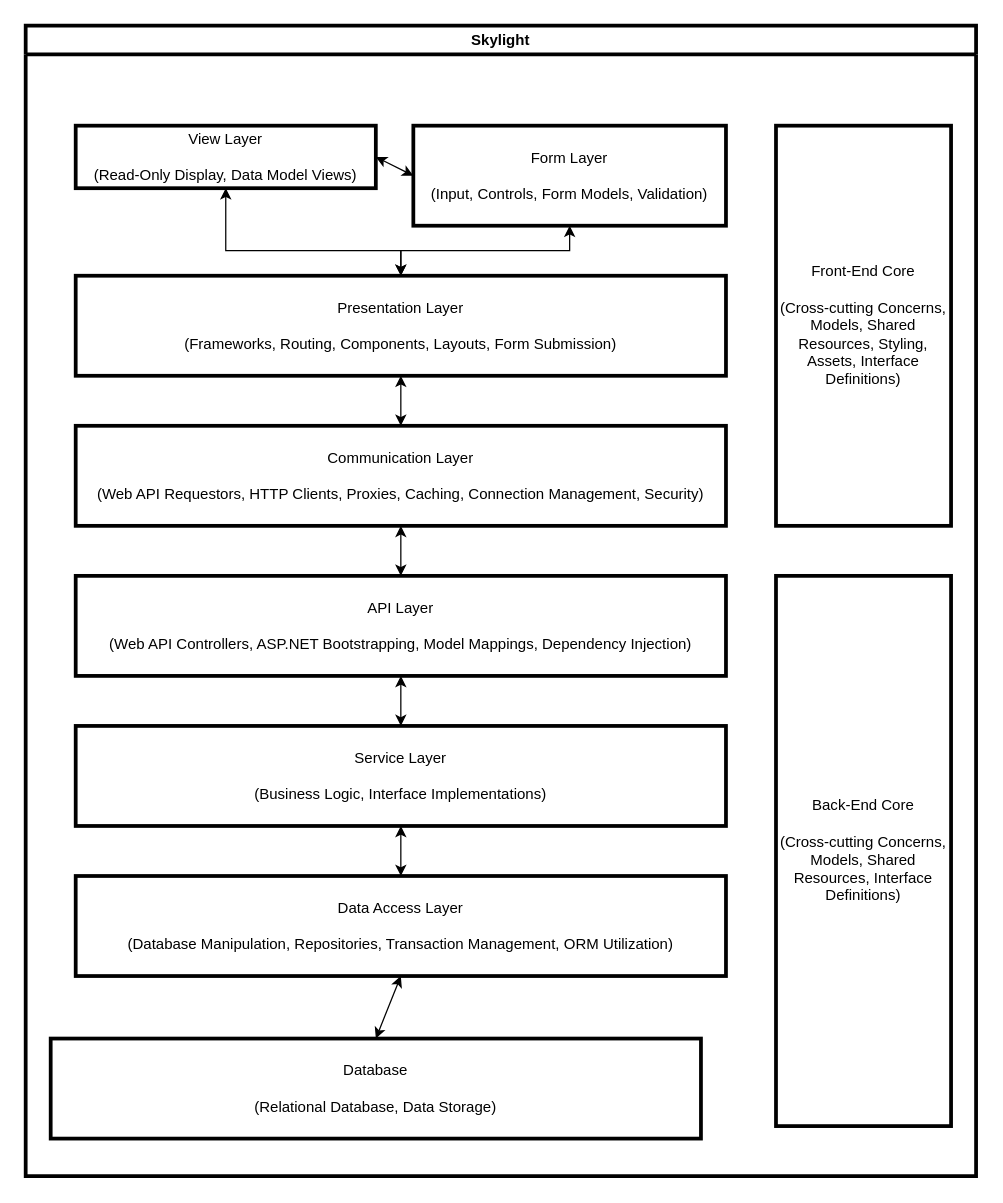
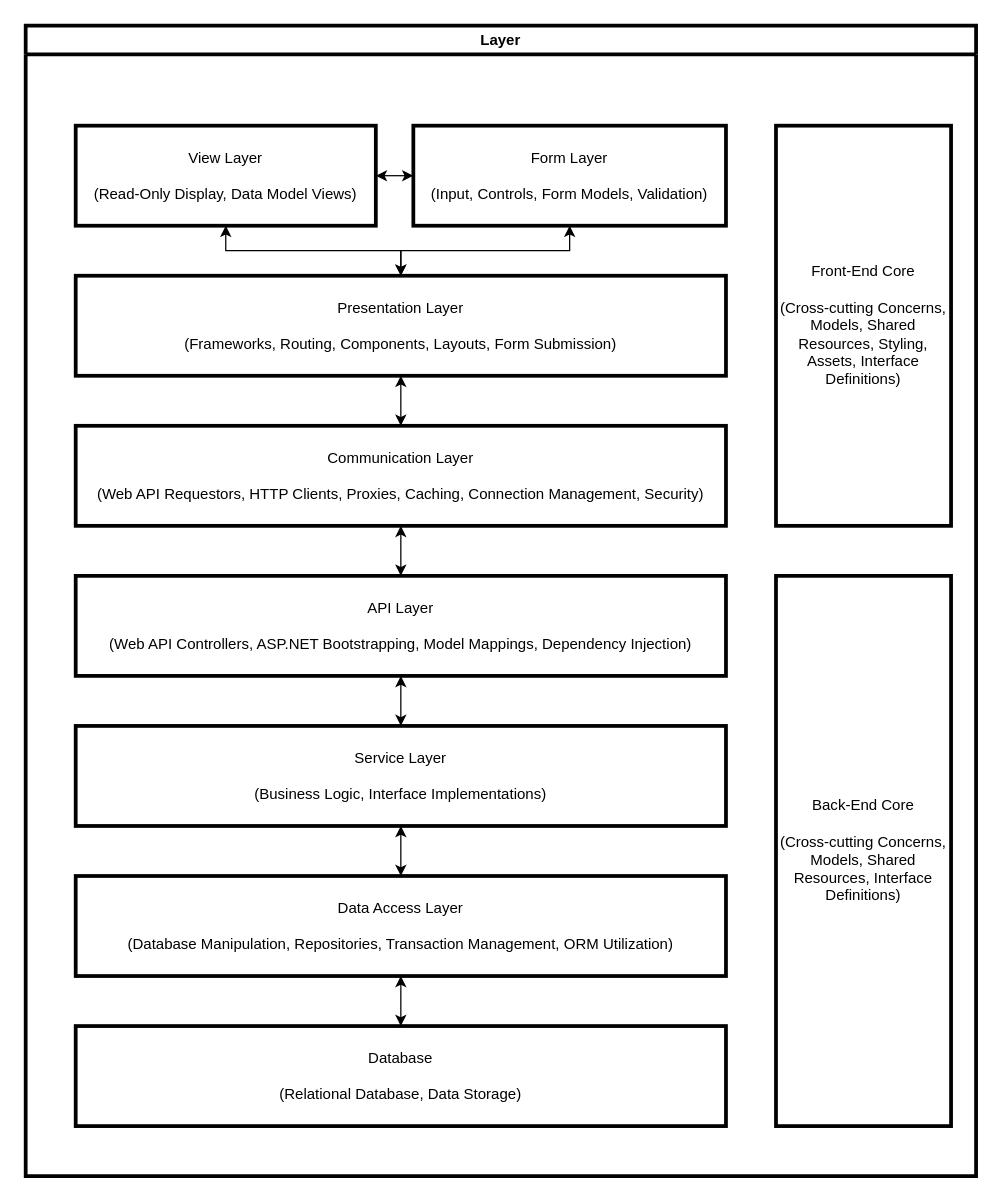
(501, 41) -> (501, 41)
(226, 157) -> (226, 176)
(376, 1088) -> (401, 1076)
